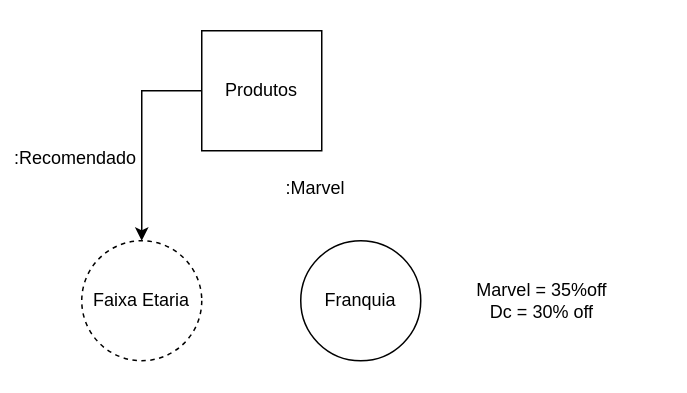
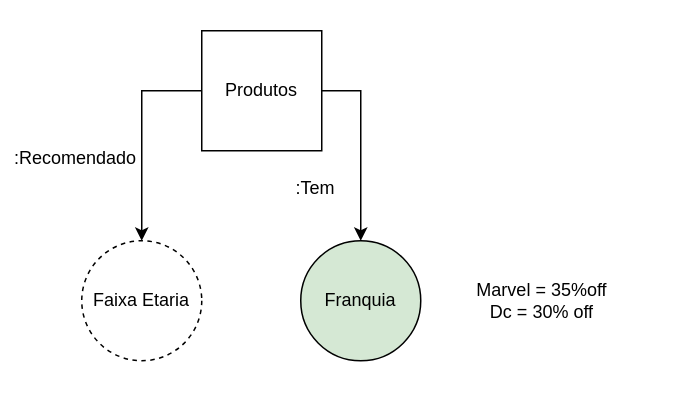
none -> (361, 141)
(316, 188) -> (316, 188)
(361, 301) -> (361, 301)
